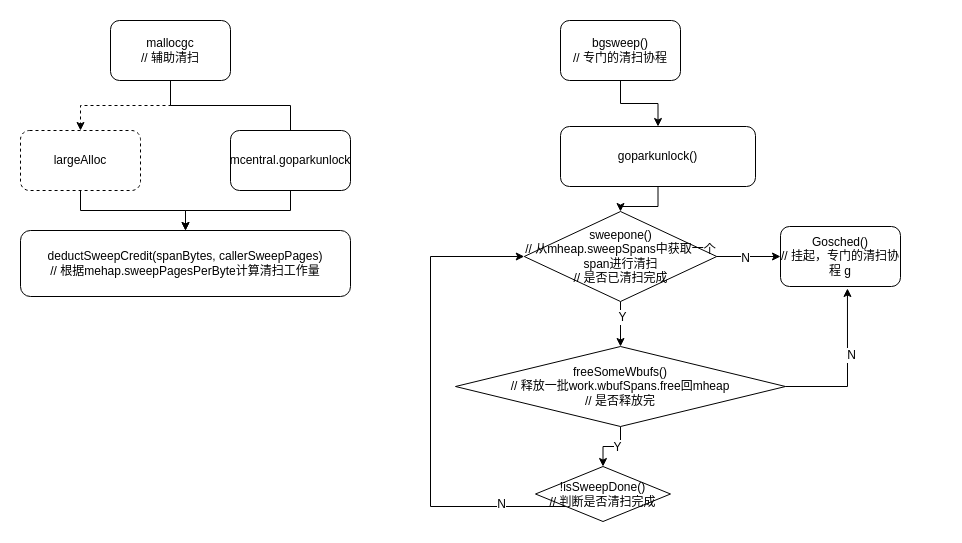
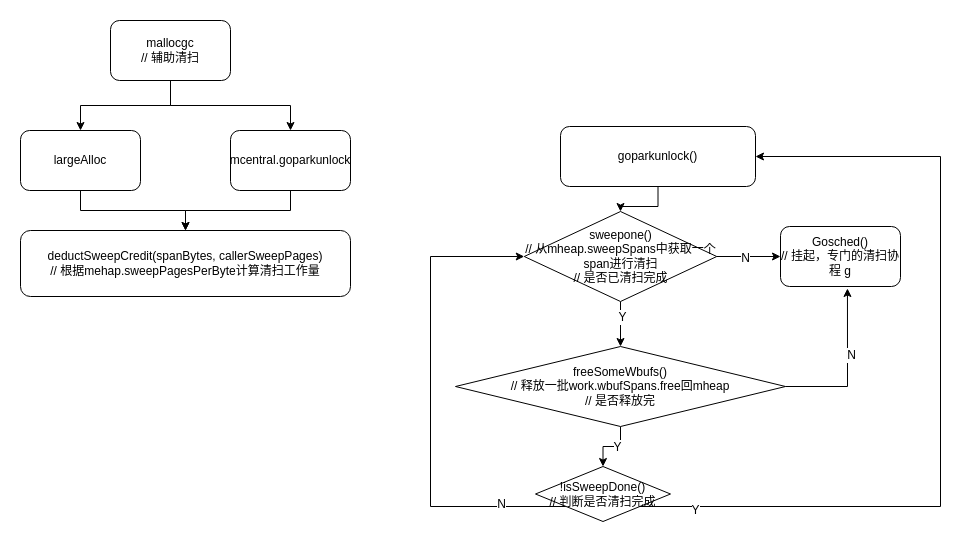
(621, 51) -> none
(636, 104) -> none
(117, 106) -> (117, 106)
(291, 125) -> (291, 122)
(81, 161) -> (81, 161)
none -> (941, 393)
